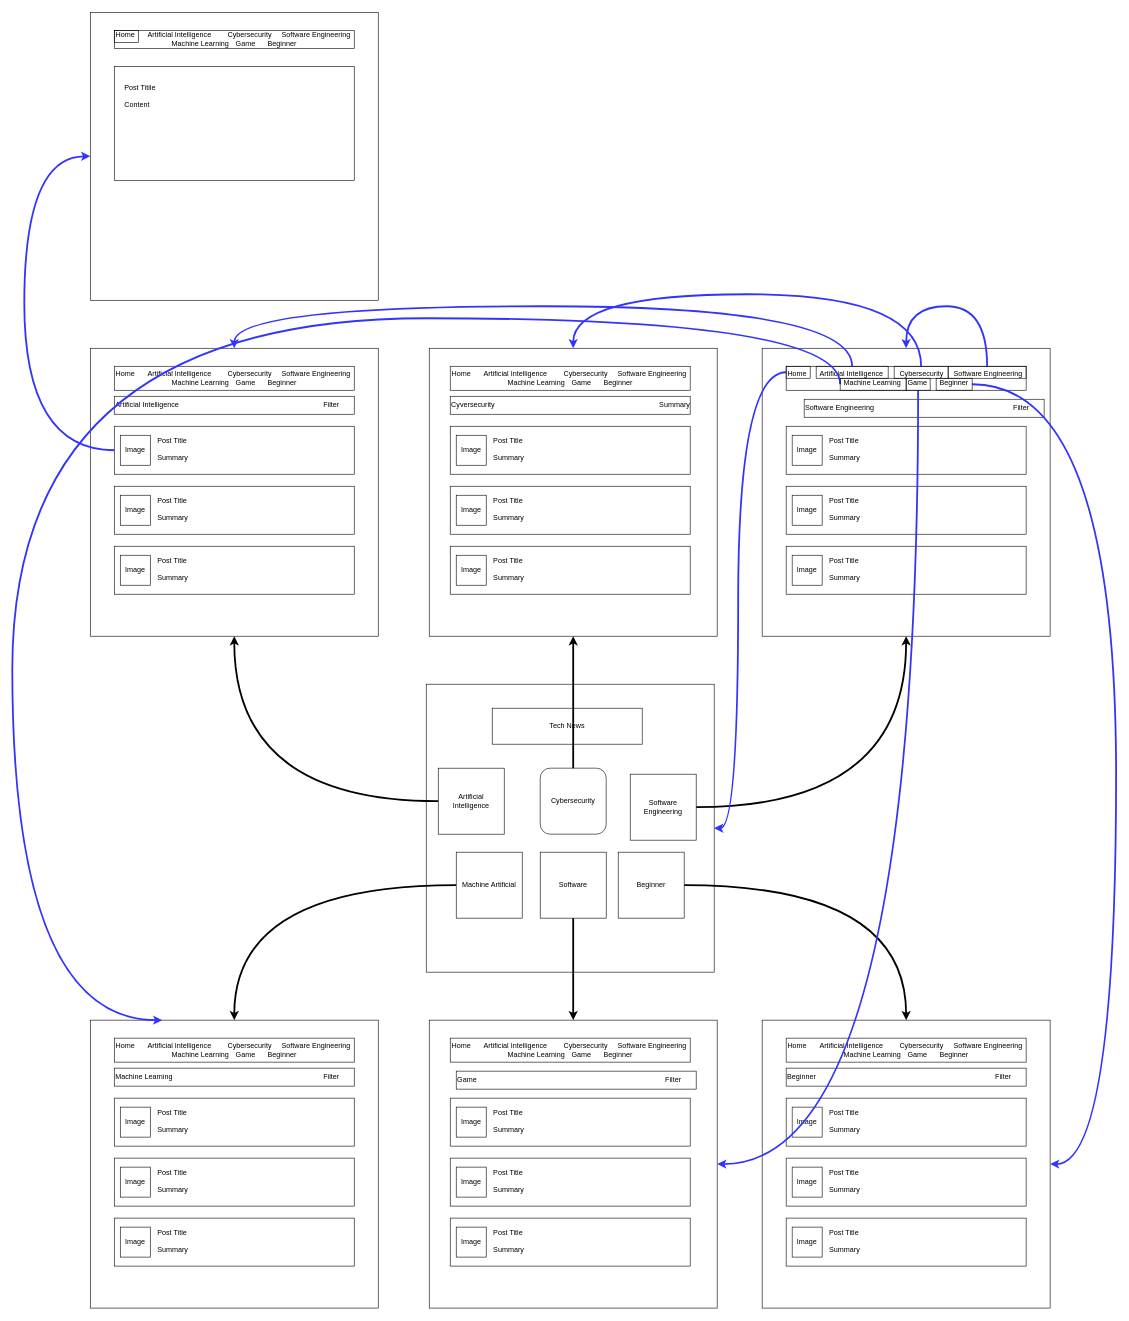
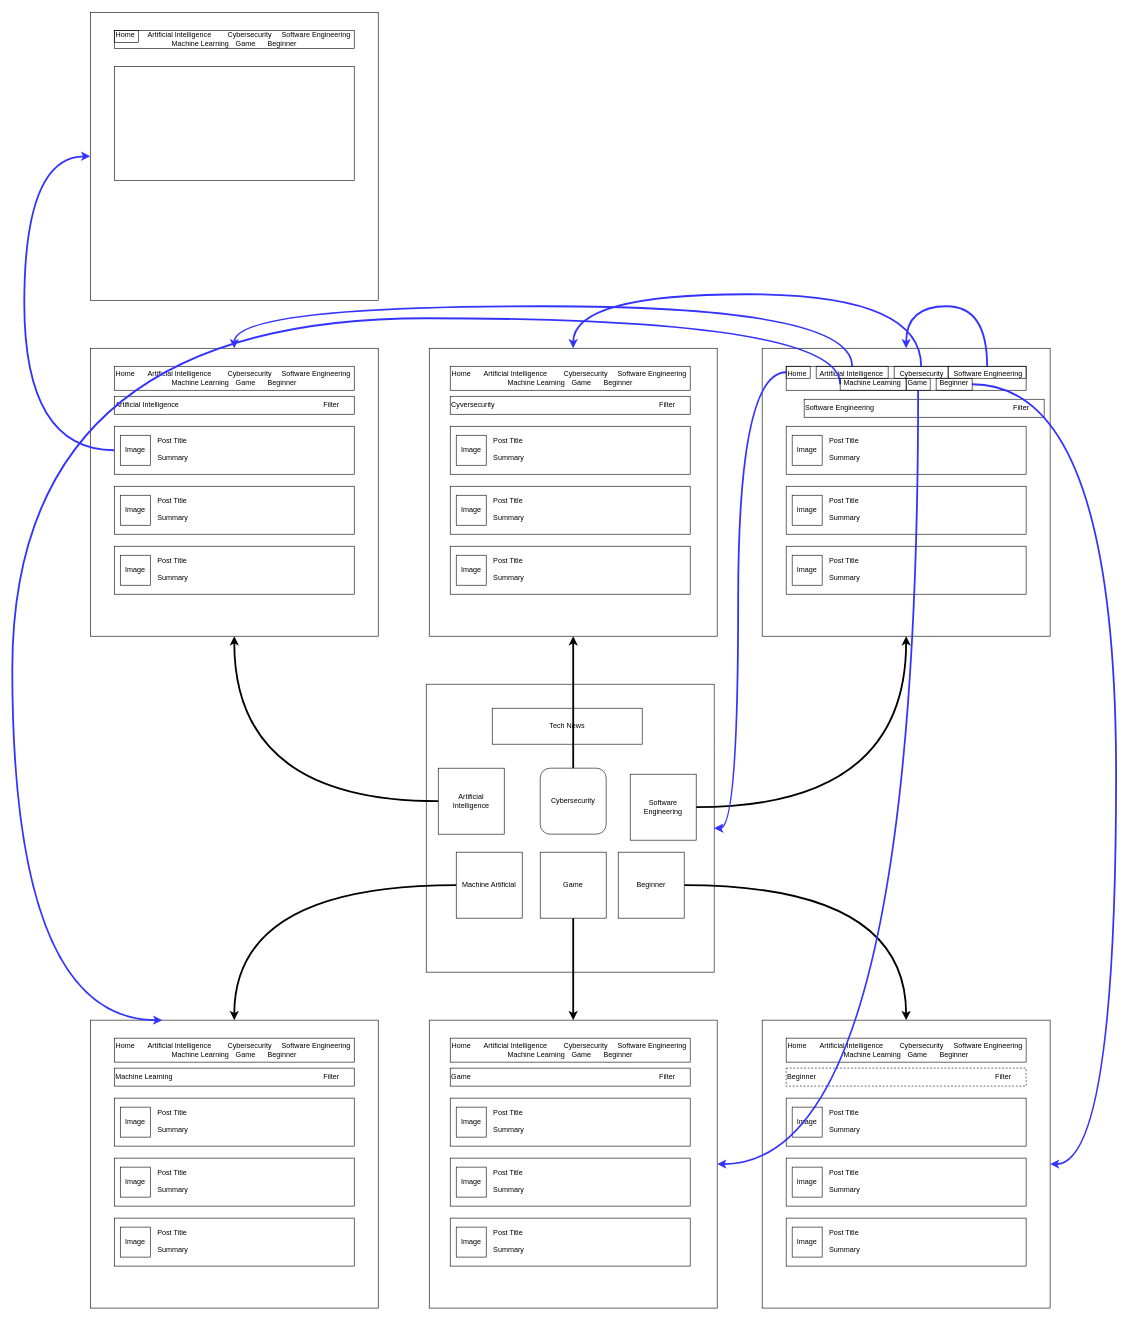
(233, 96) -> none
(513, 405) -> (509, 405)
(573, 885) -> (573, 885)
(906, 1077) -> (906, 1077)
(576, 1080) -> (570, 1077)
